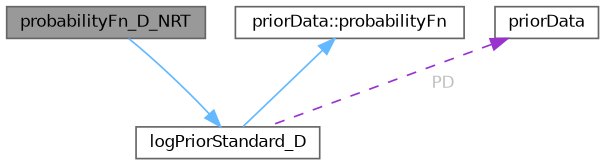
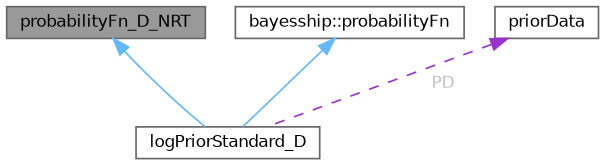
(350, 23) -> (350, 23)
(170, 75) -> (164, 90)
